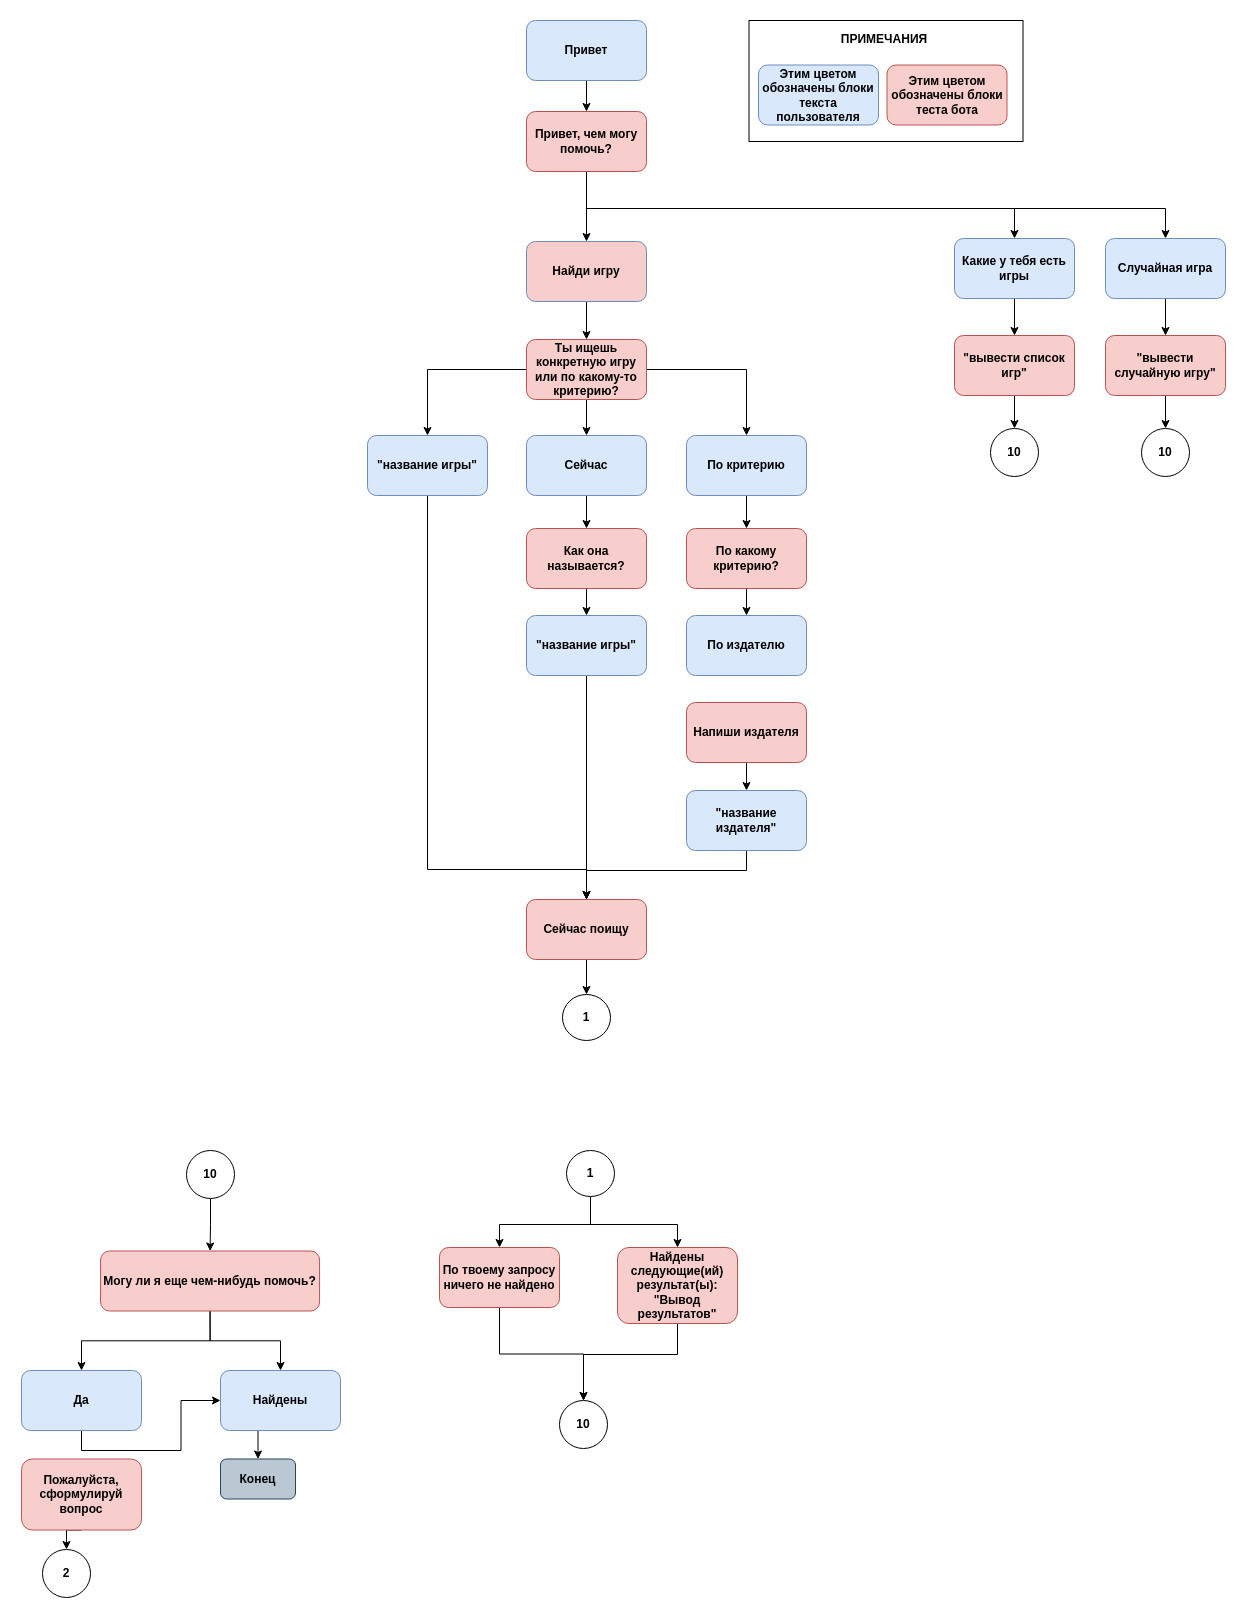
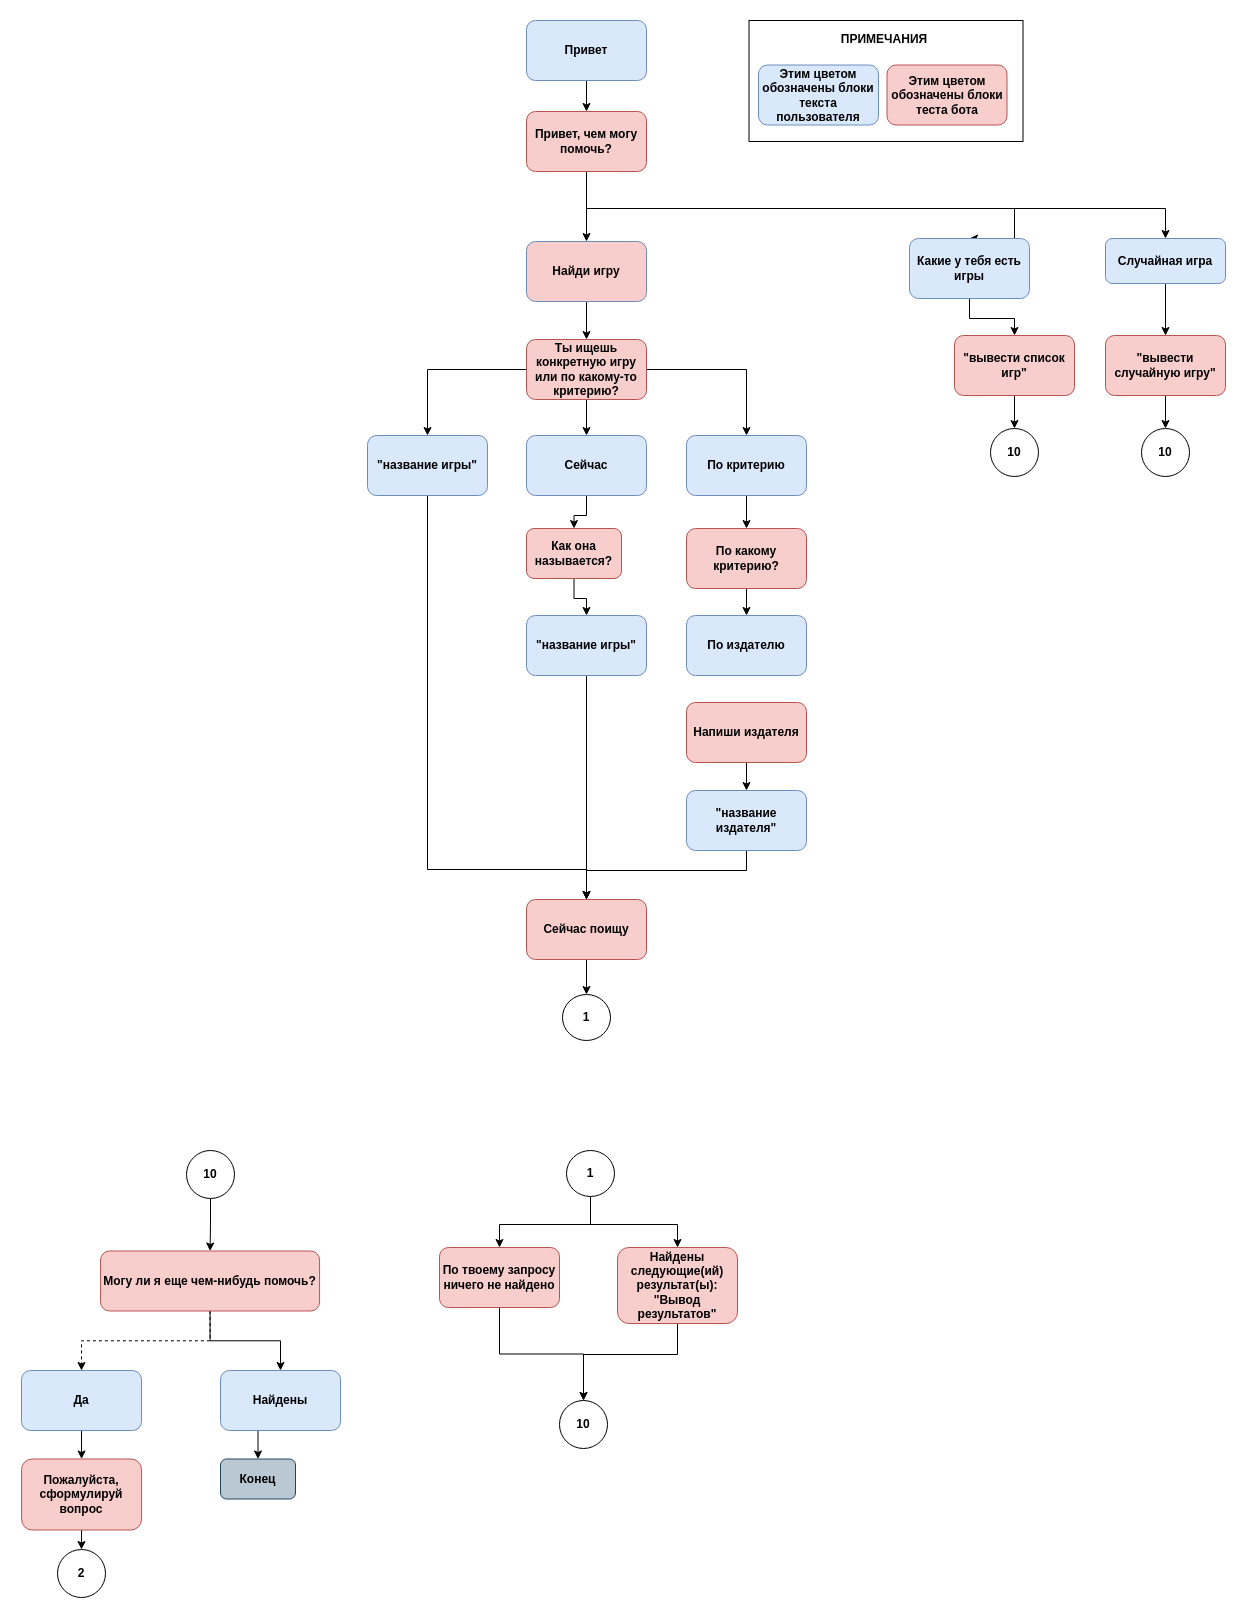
(1015, 269) -> (970, 269)
(1166, 269) -> (1166, 261)
(587, 559) -> (574, 554)
(134, 1341) -> (134, 1341)
(171, 1451) -> (82, 1450)
(66, 1574) -> (81, 1574)
